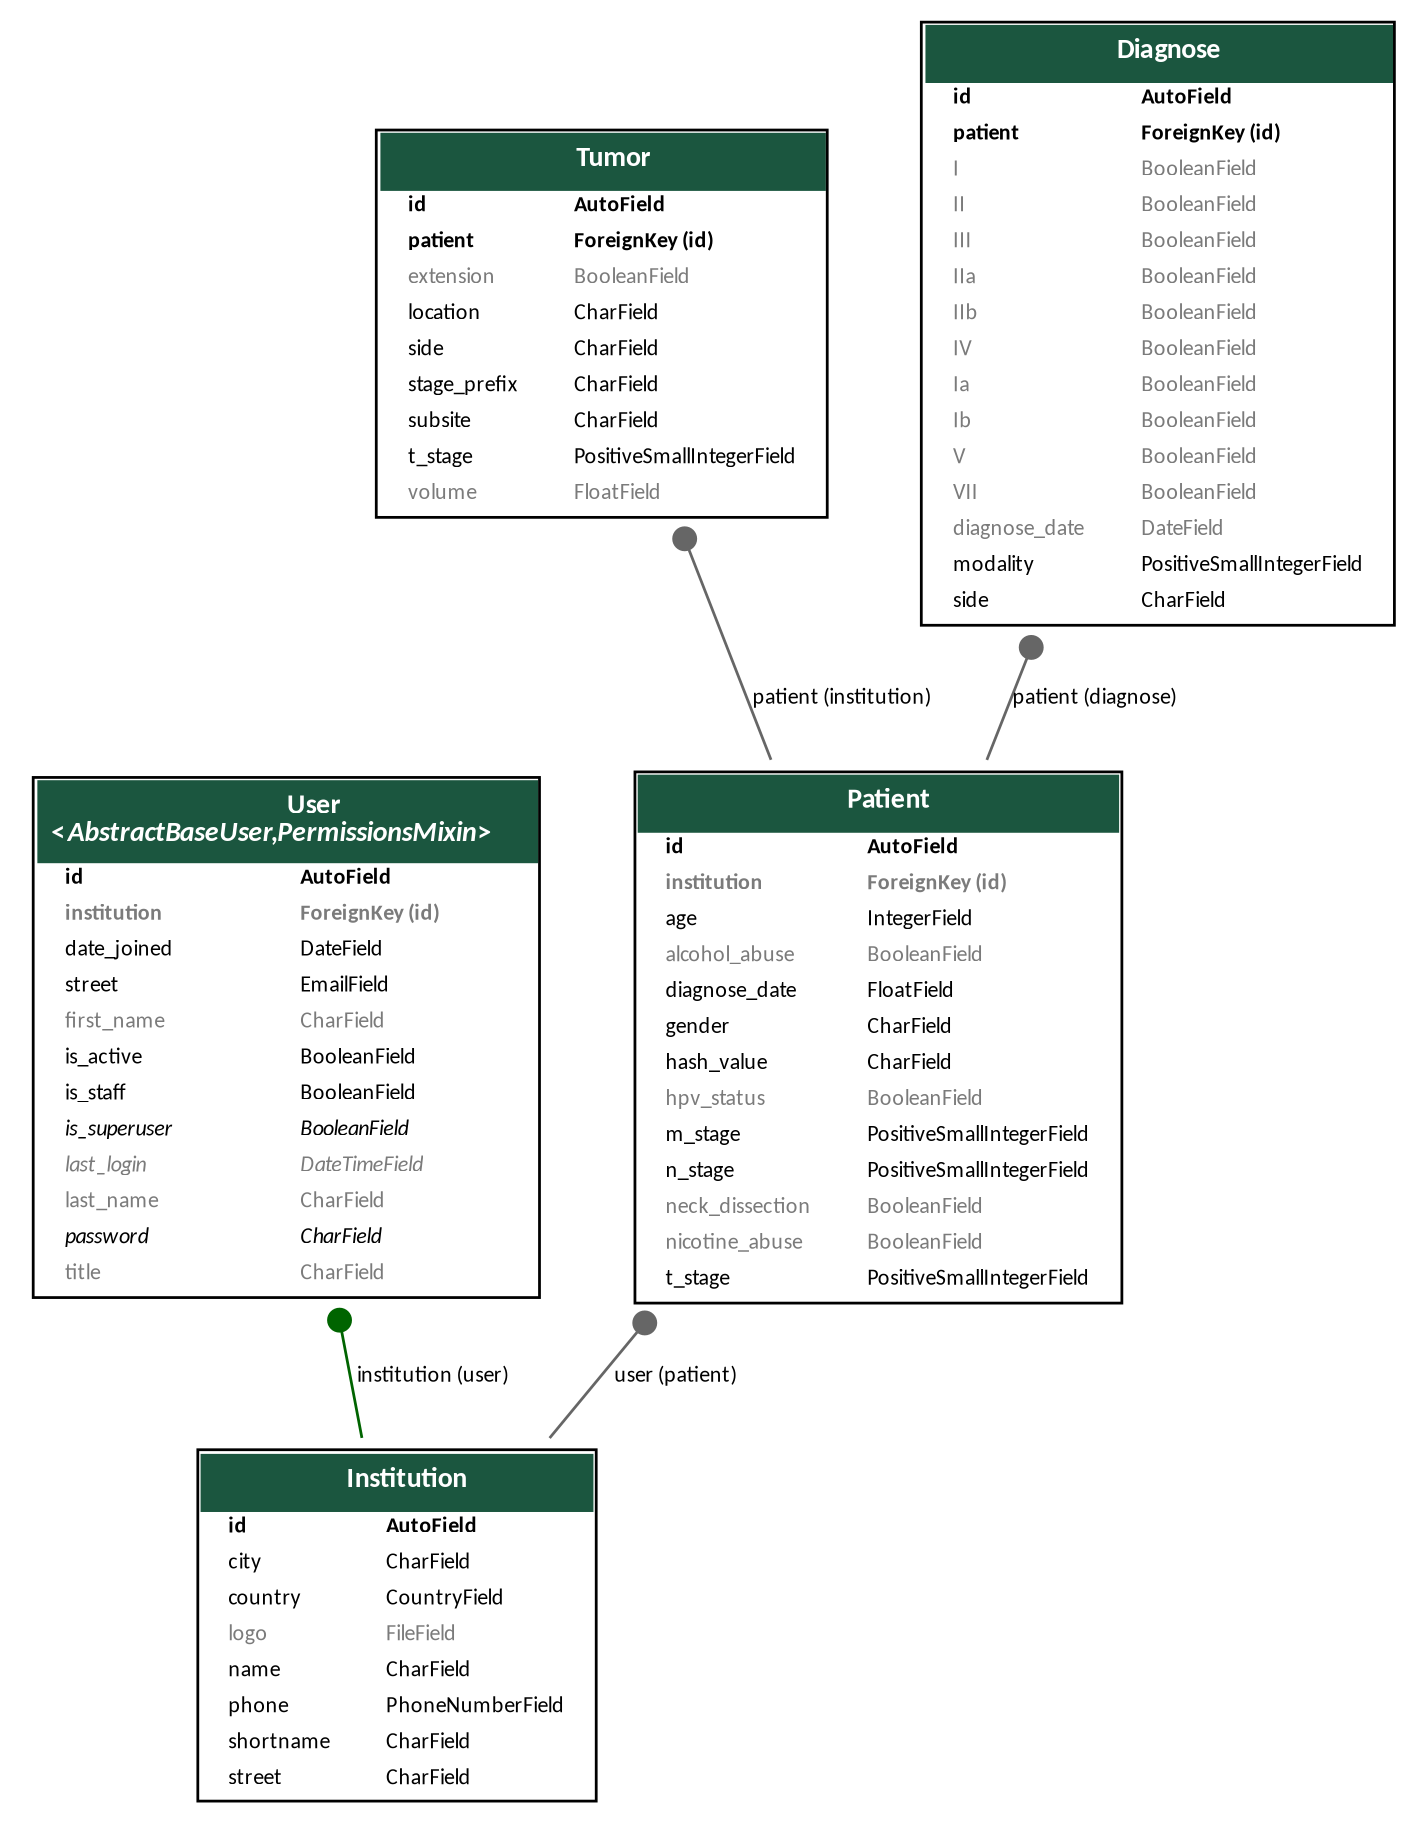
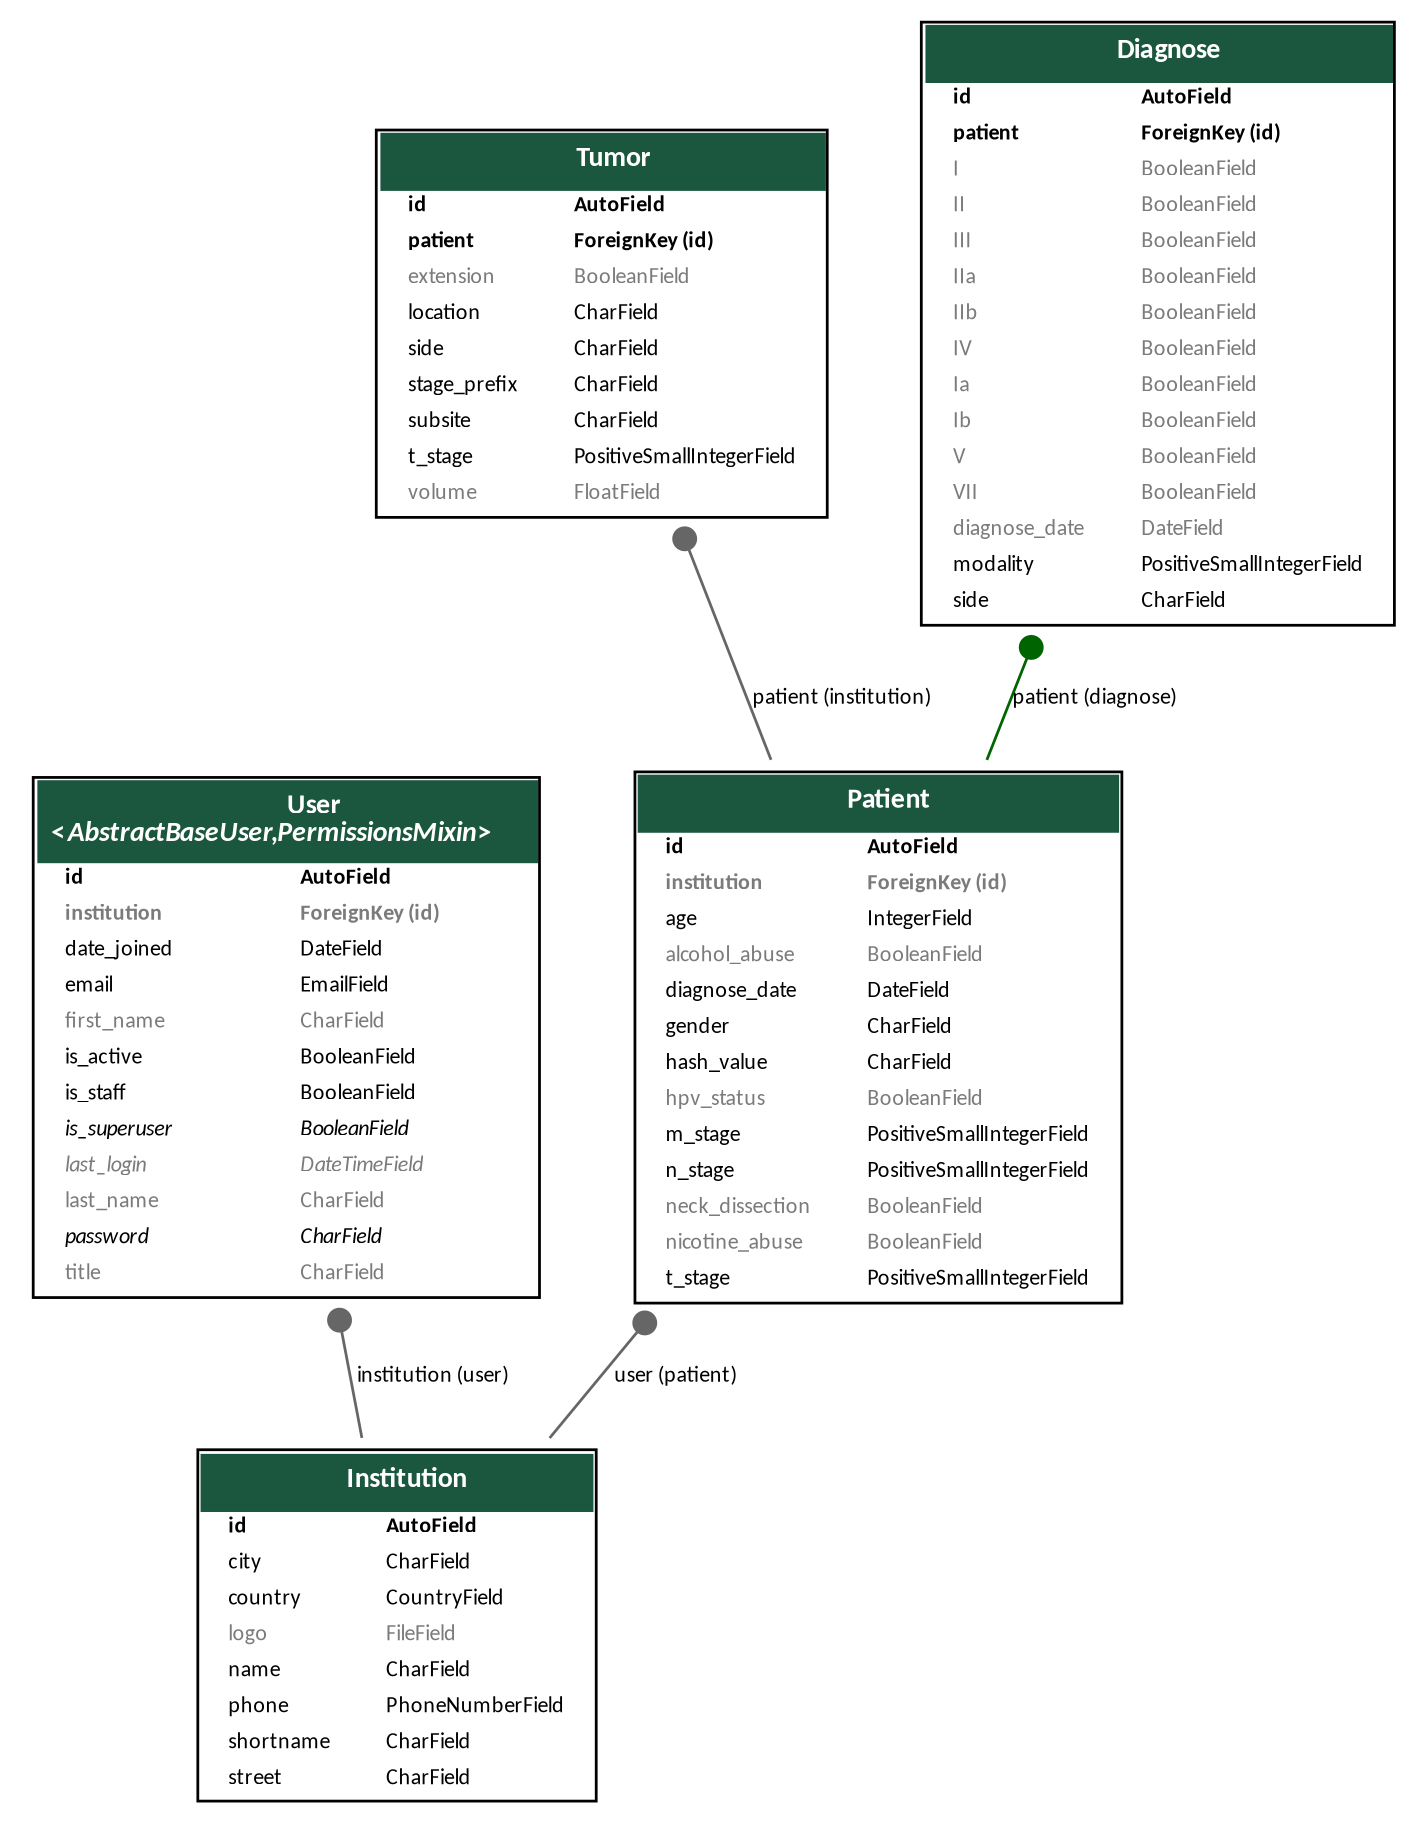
(1007, 709) -> (1007, 709)
(93, 985) -> (90, 985)
(912, 990) -> (910, 990)
(352, 1385) -> (352, 1385)
